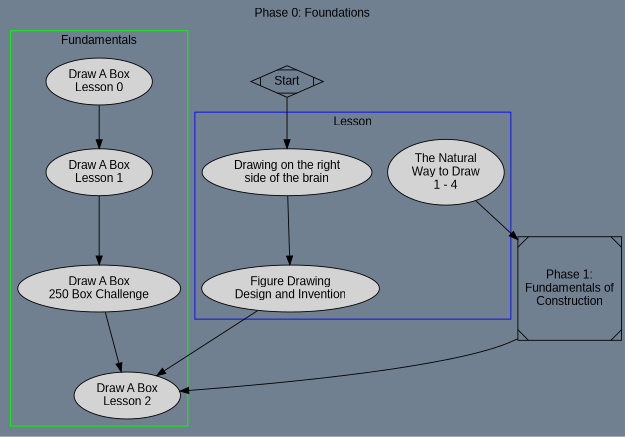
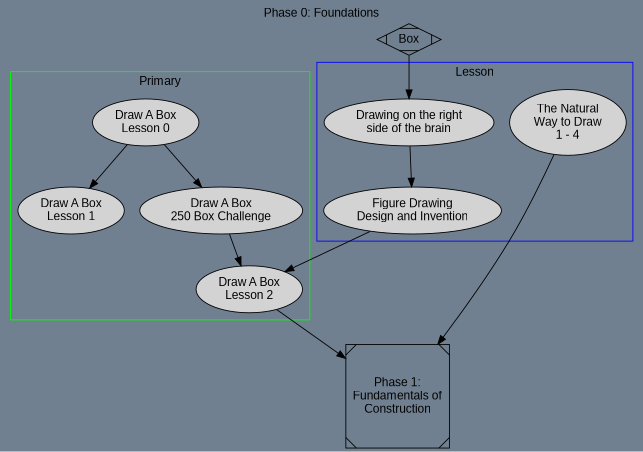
(99, 41) -> (160, 82)
(287, 82) -> (409, 40)
(99, 226) -> (180, 163)
(355, 374) -> (308, 331)
